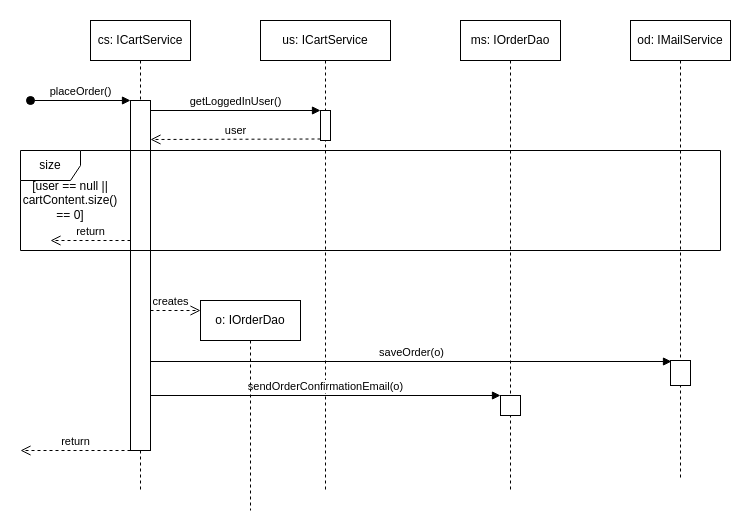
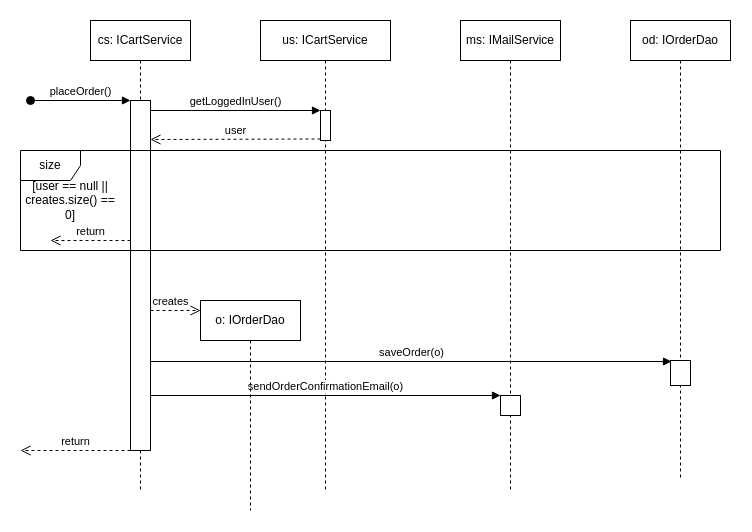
(511, 41) -> (511, 41)
(681, 41) -> (681, 41)
(71, 201) -> (71, 201)
